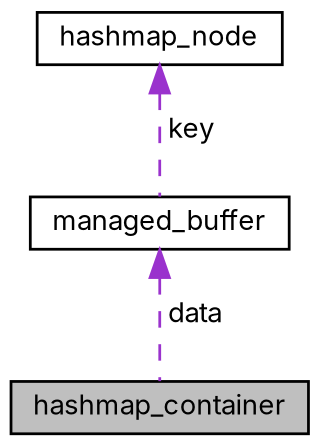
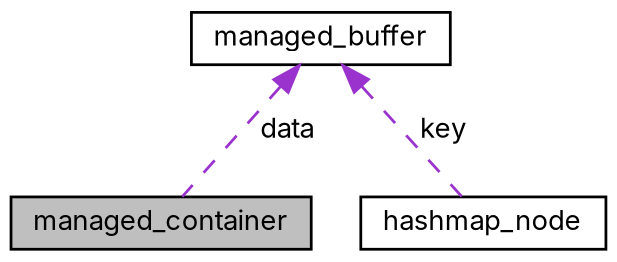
(160, 145) -> (412, 141)
(160, 408) -> (161, 223)
